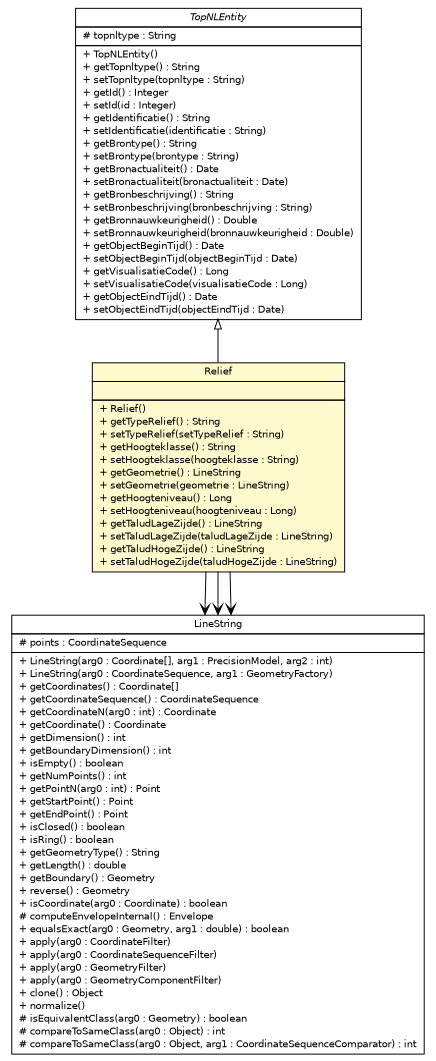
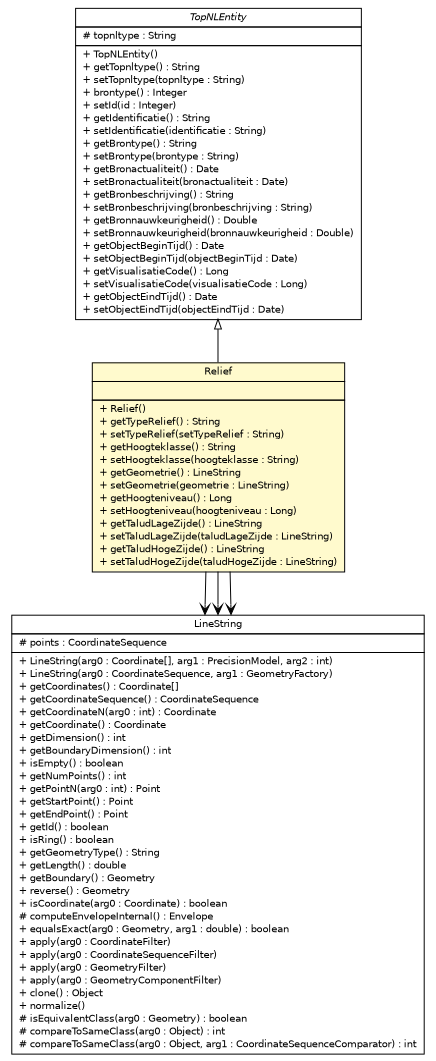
(126, 93) -> (135, 93)
(72, 827) -> (64, 827)
